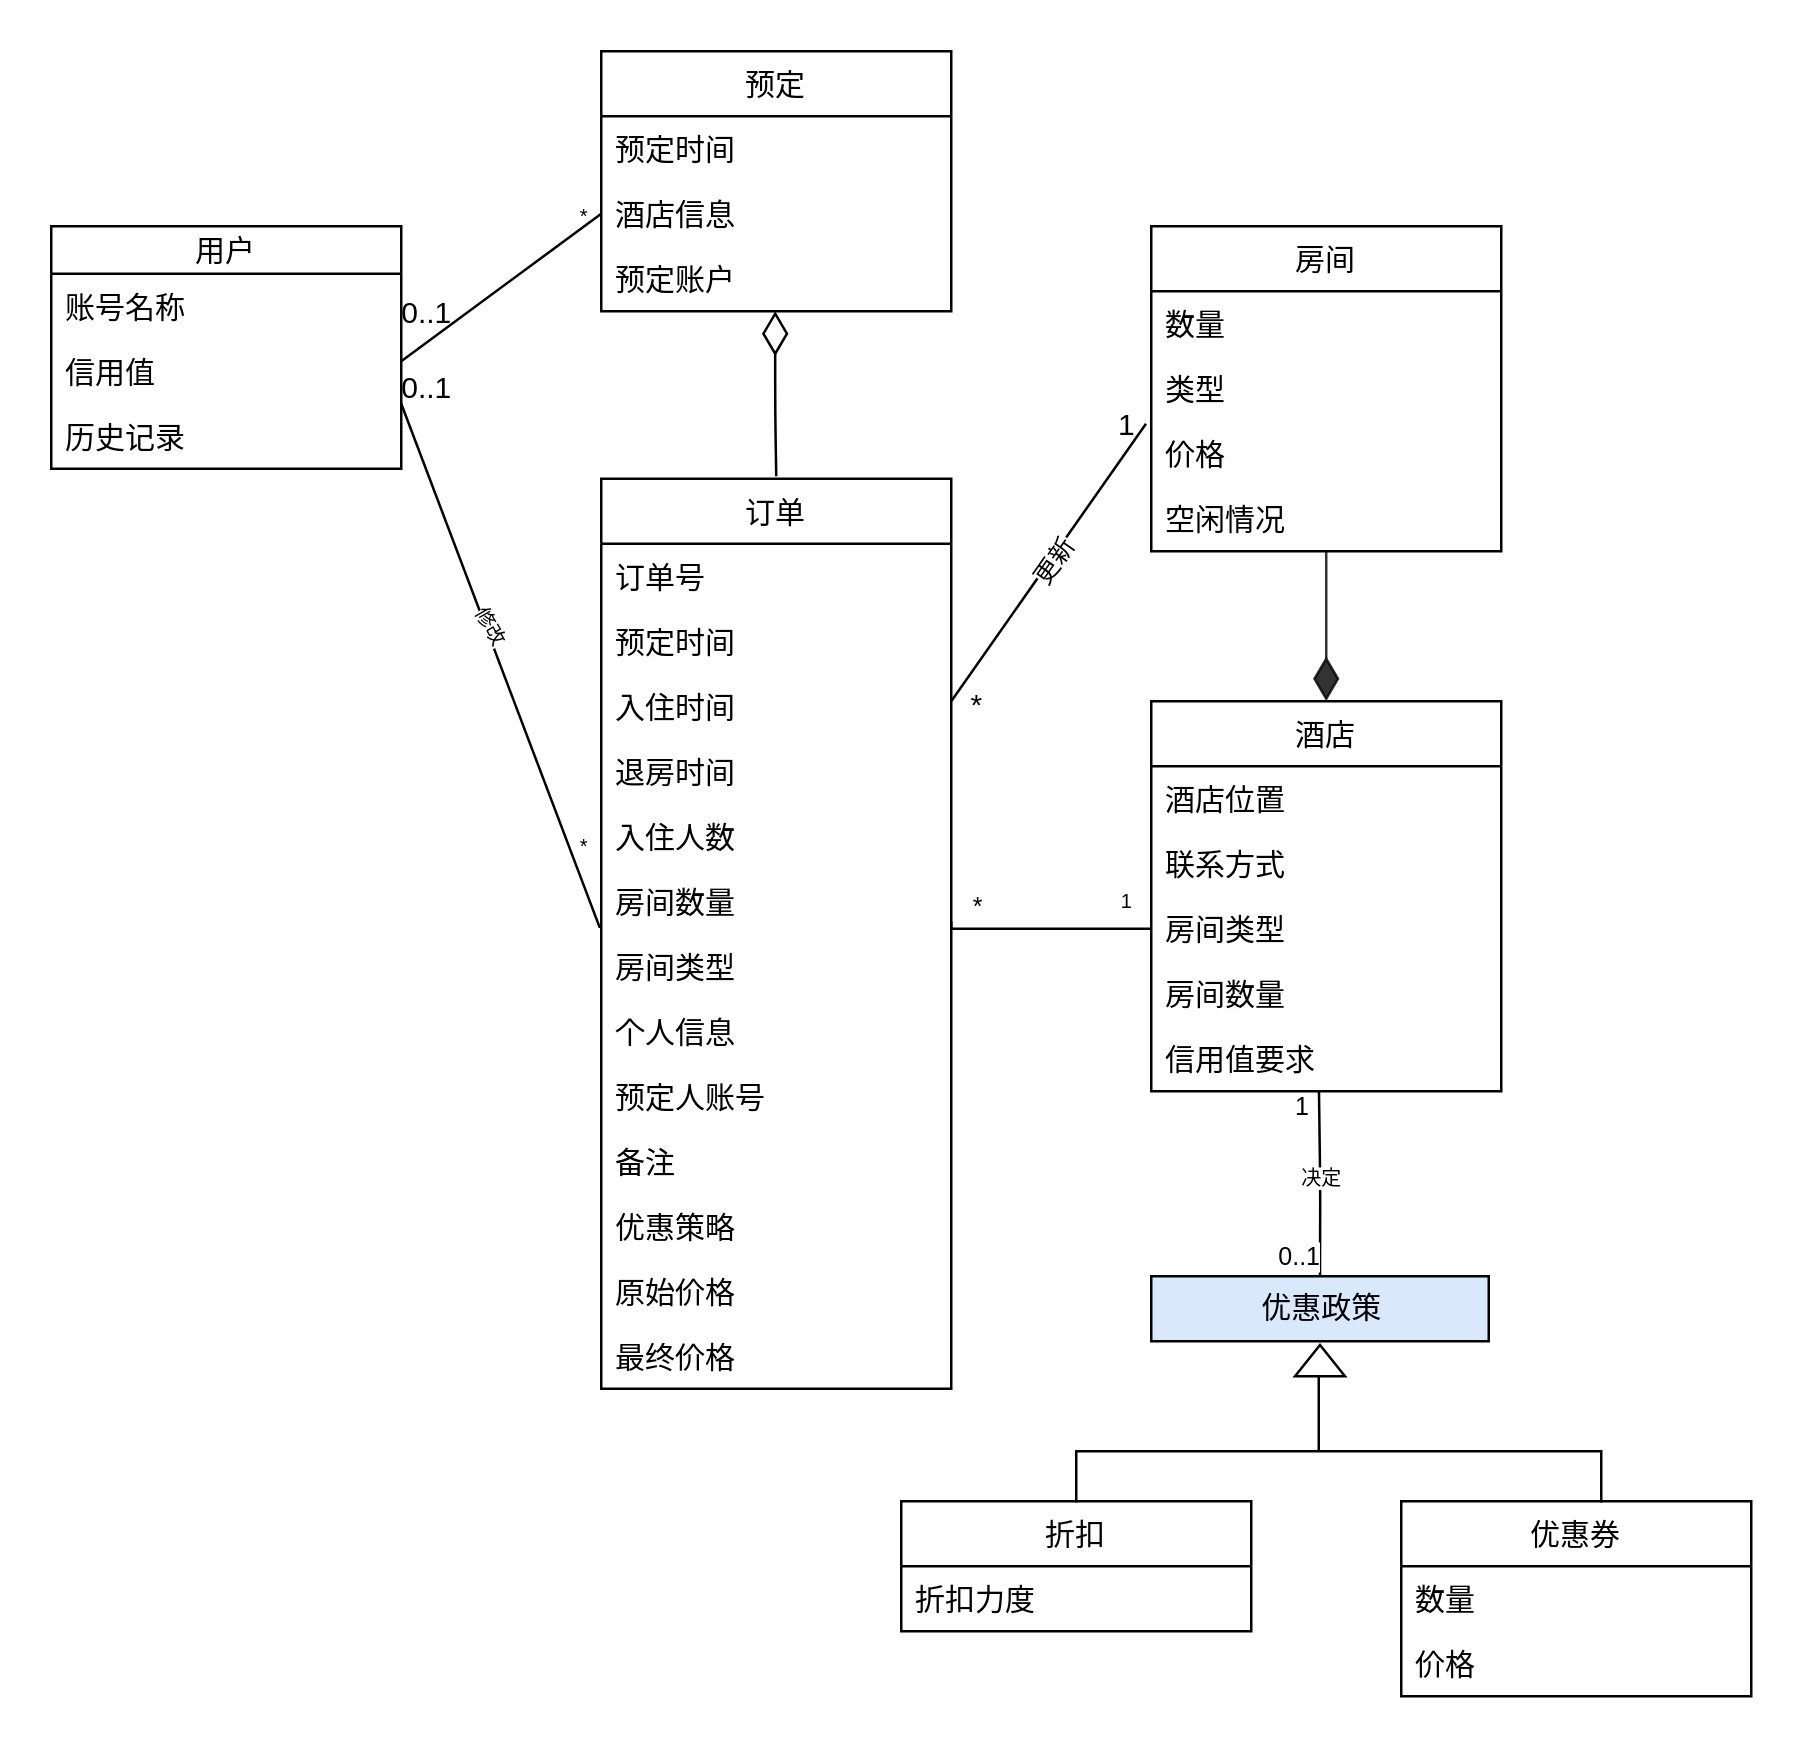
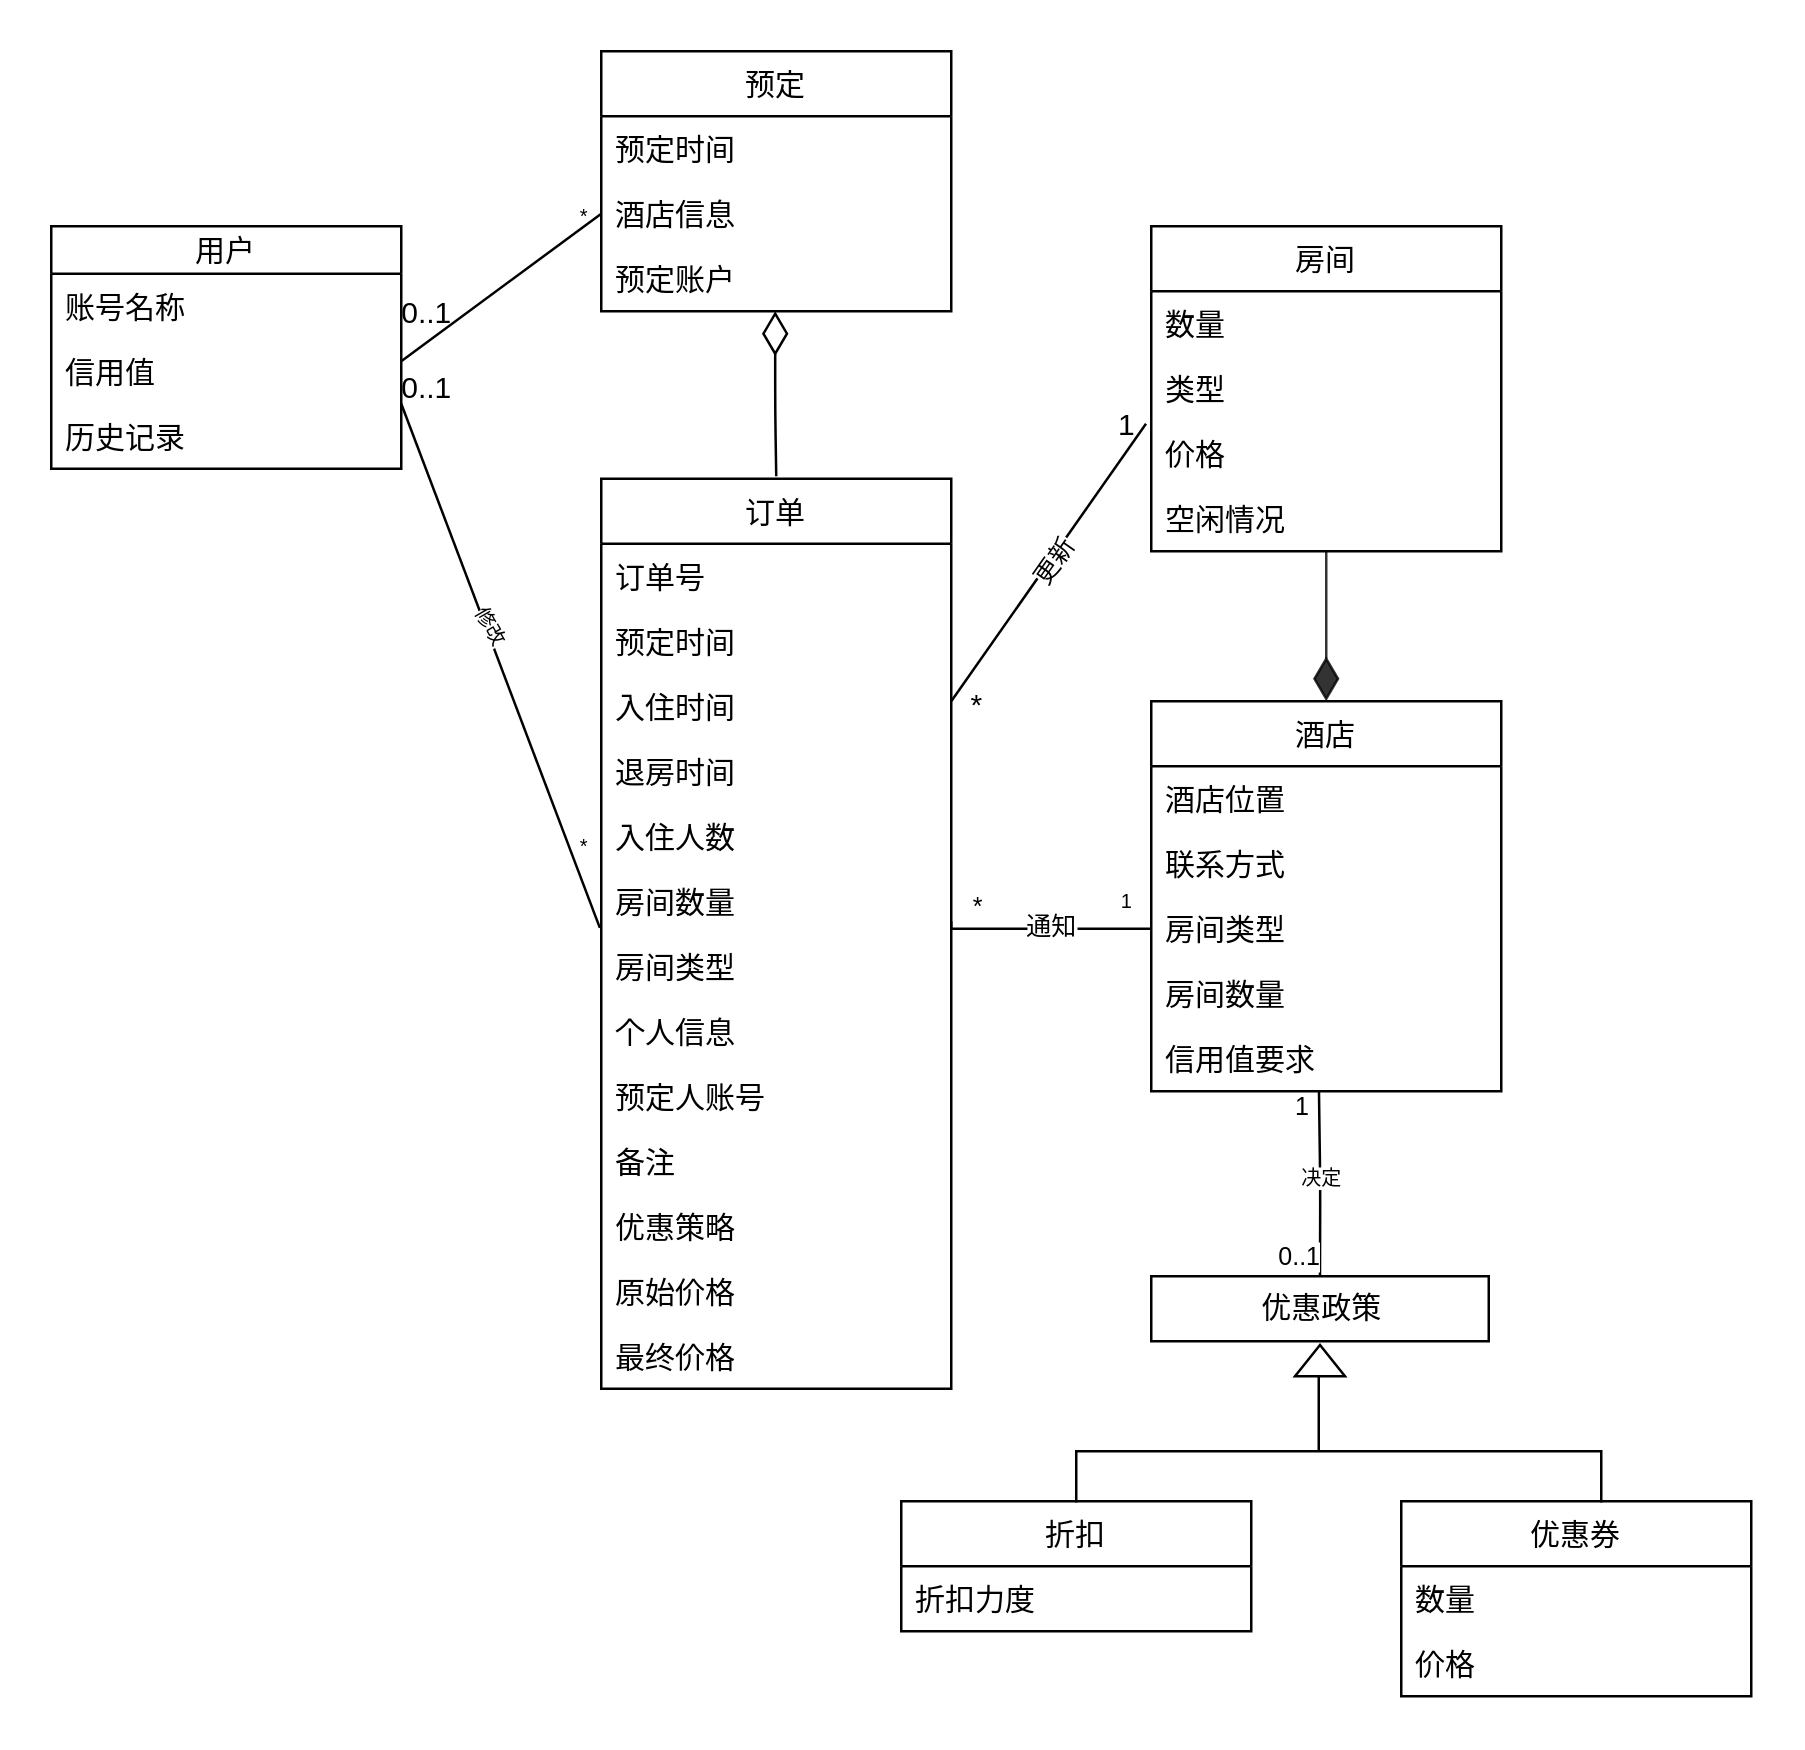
none -> (1051, 926)
(1320, 1309) -> (1320, 1309)
